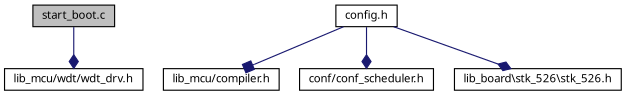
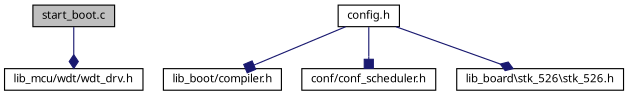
(367, 41) -> (369, 42)
(221, 79) -> (222, 79)
